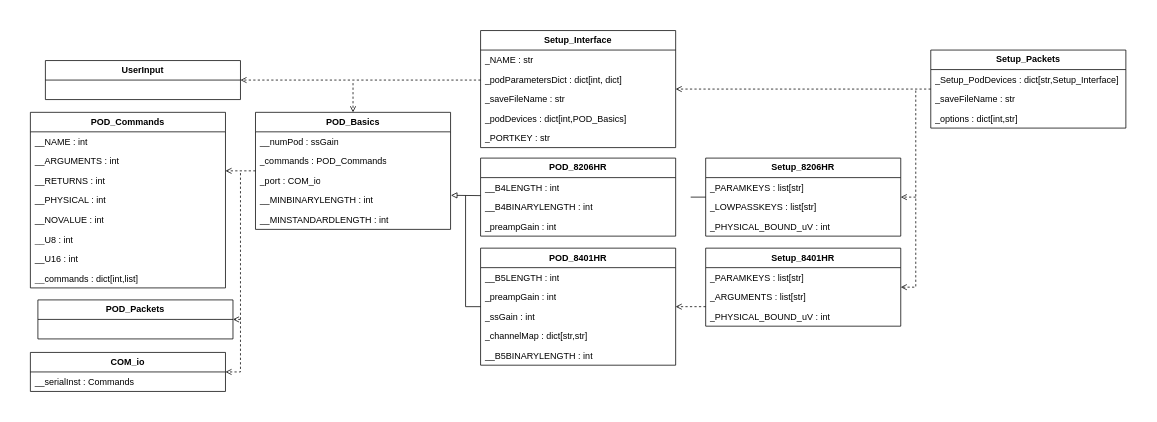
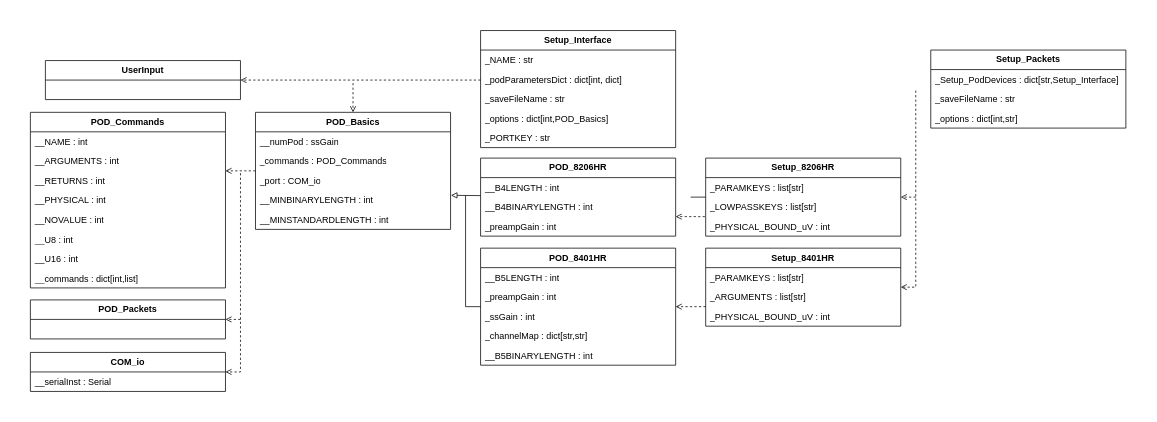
(804, 89) -> none
(561, 119) -> (554, 119)
none -> (691, 216)
(135, 319) -> (128, 319)
(88, 382) -> (81, 382)
